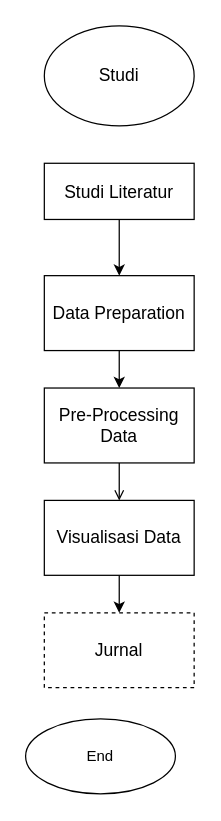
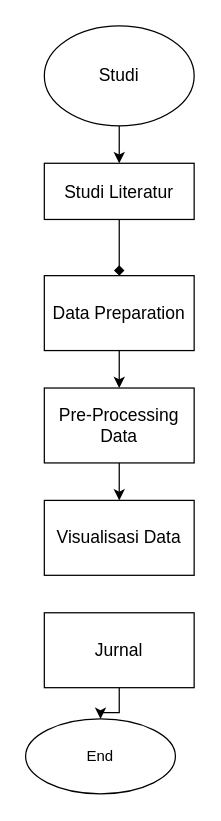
none -> (119, 149)
(119, 266) -> (119, 265)
(119, 493) -> (119, 491)
(119, 599) -> none
(119, 651) -> (119, 651)
none -> (119, 710)
